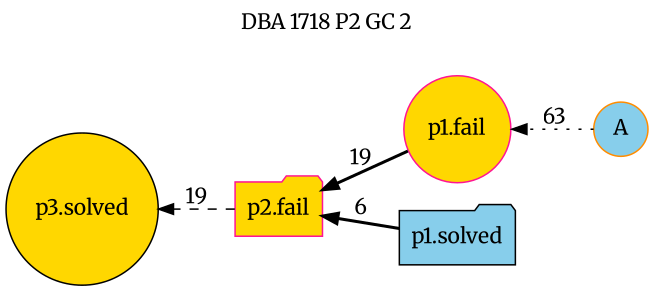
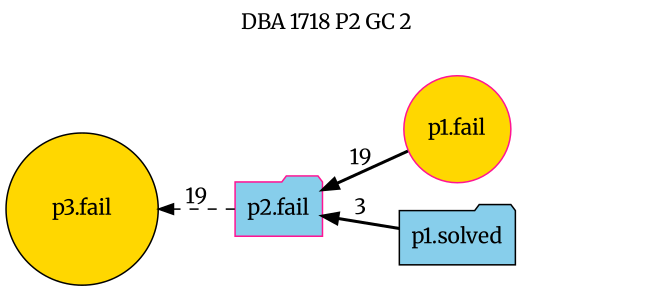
(621, 129) -> none
(361, 208) -> (361, 208)
(82, 209) -> (82, 209)
(279, 209) -> (279, 209)
